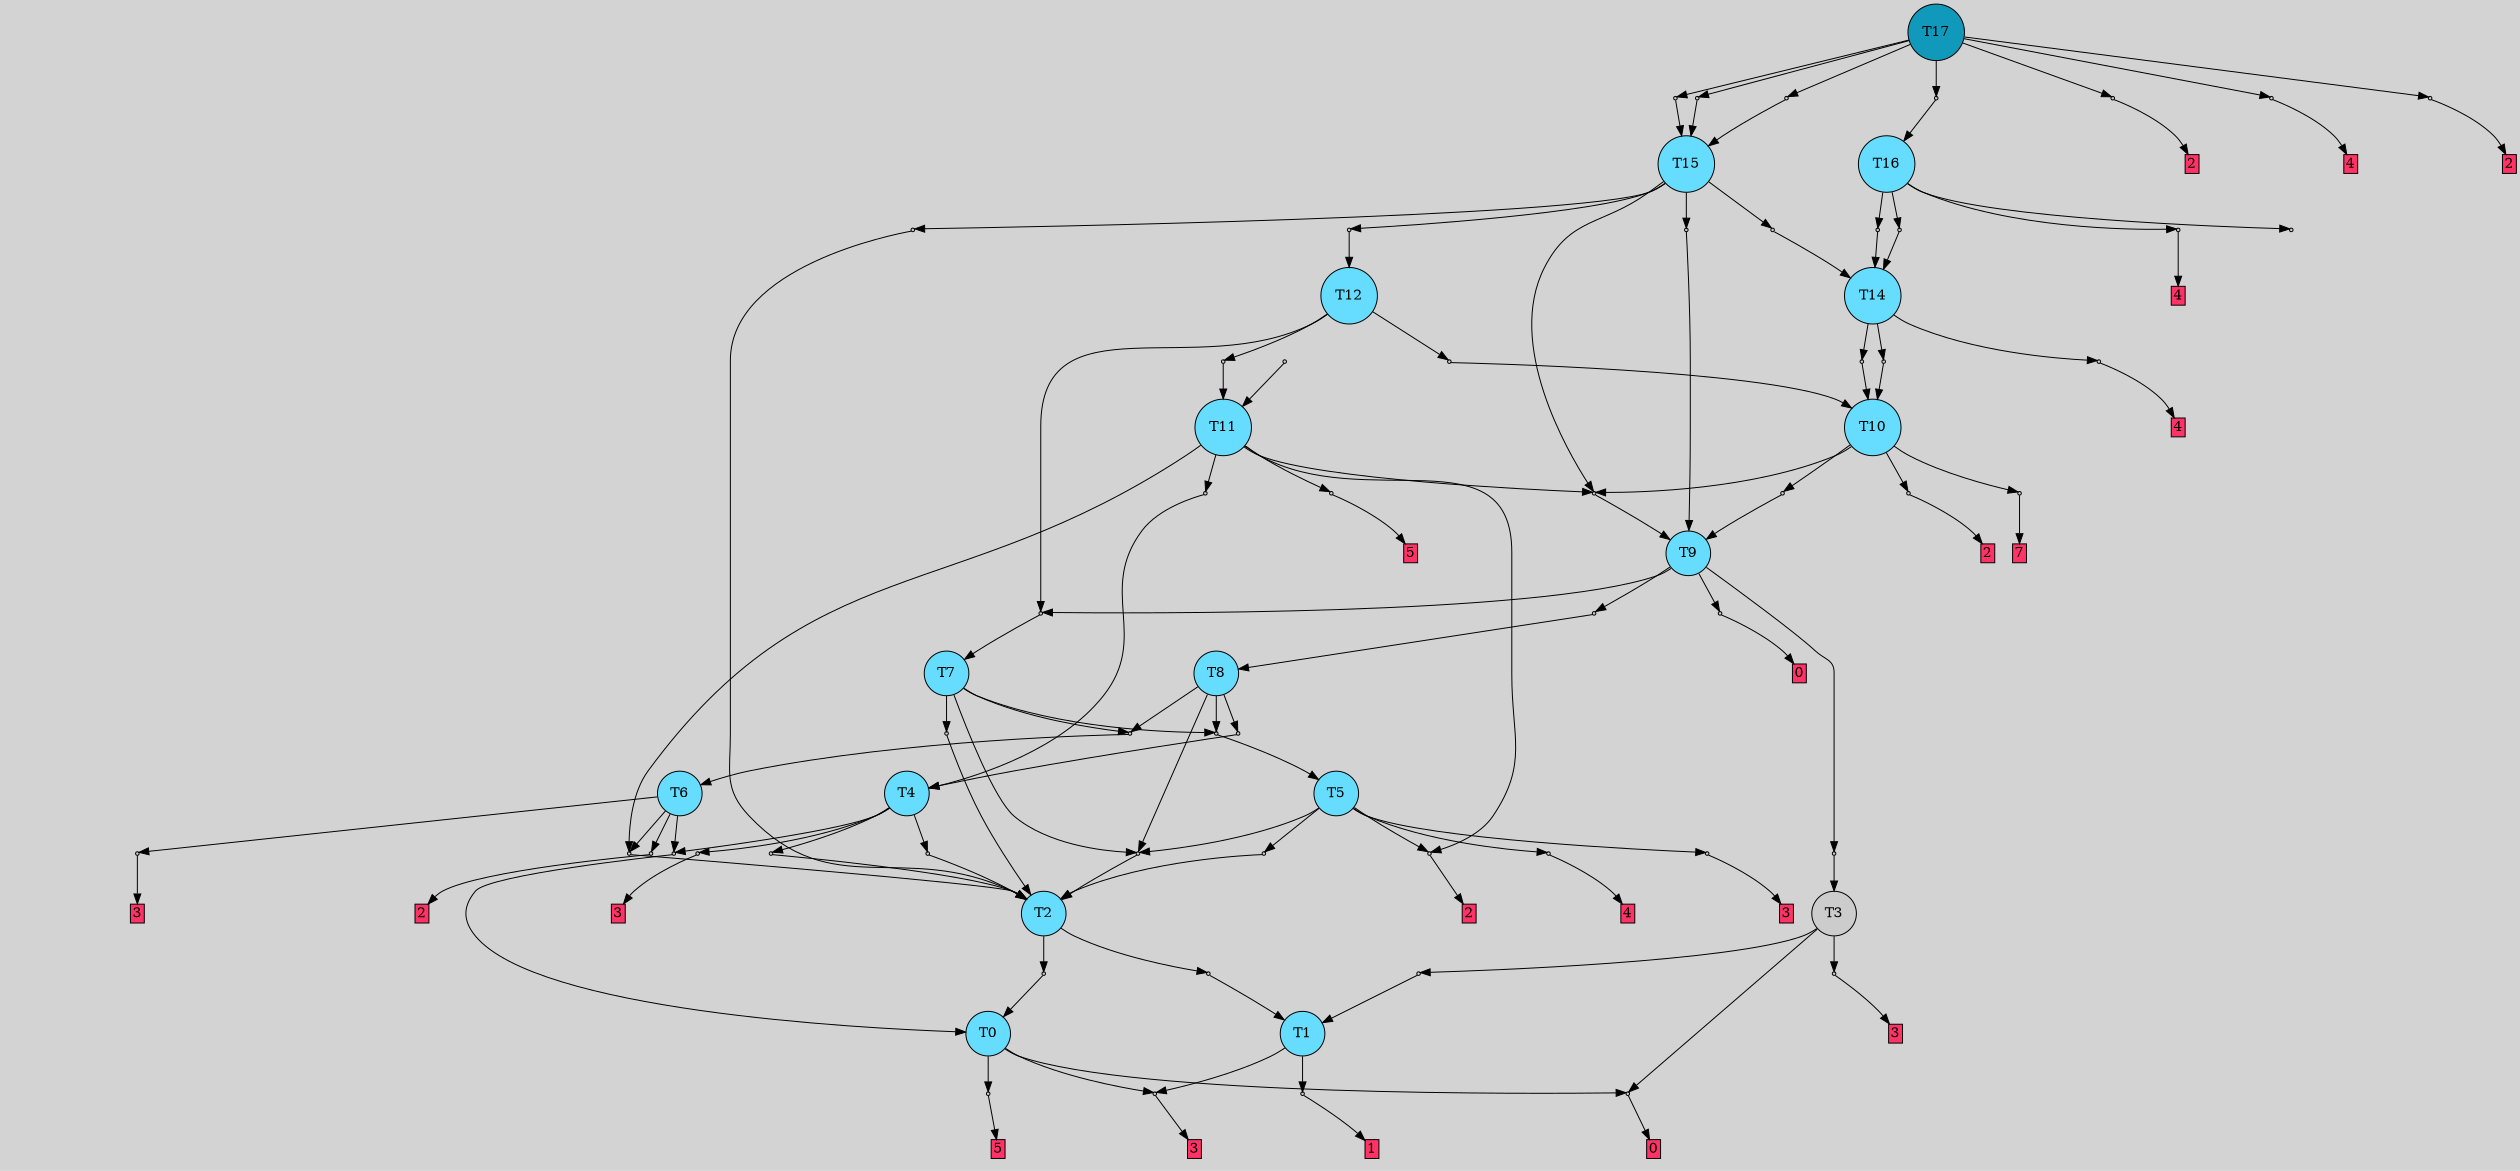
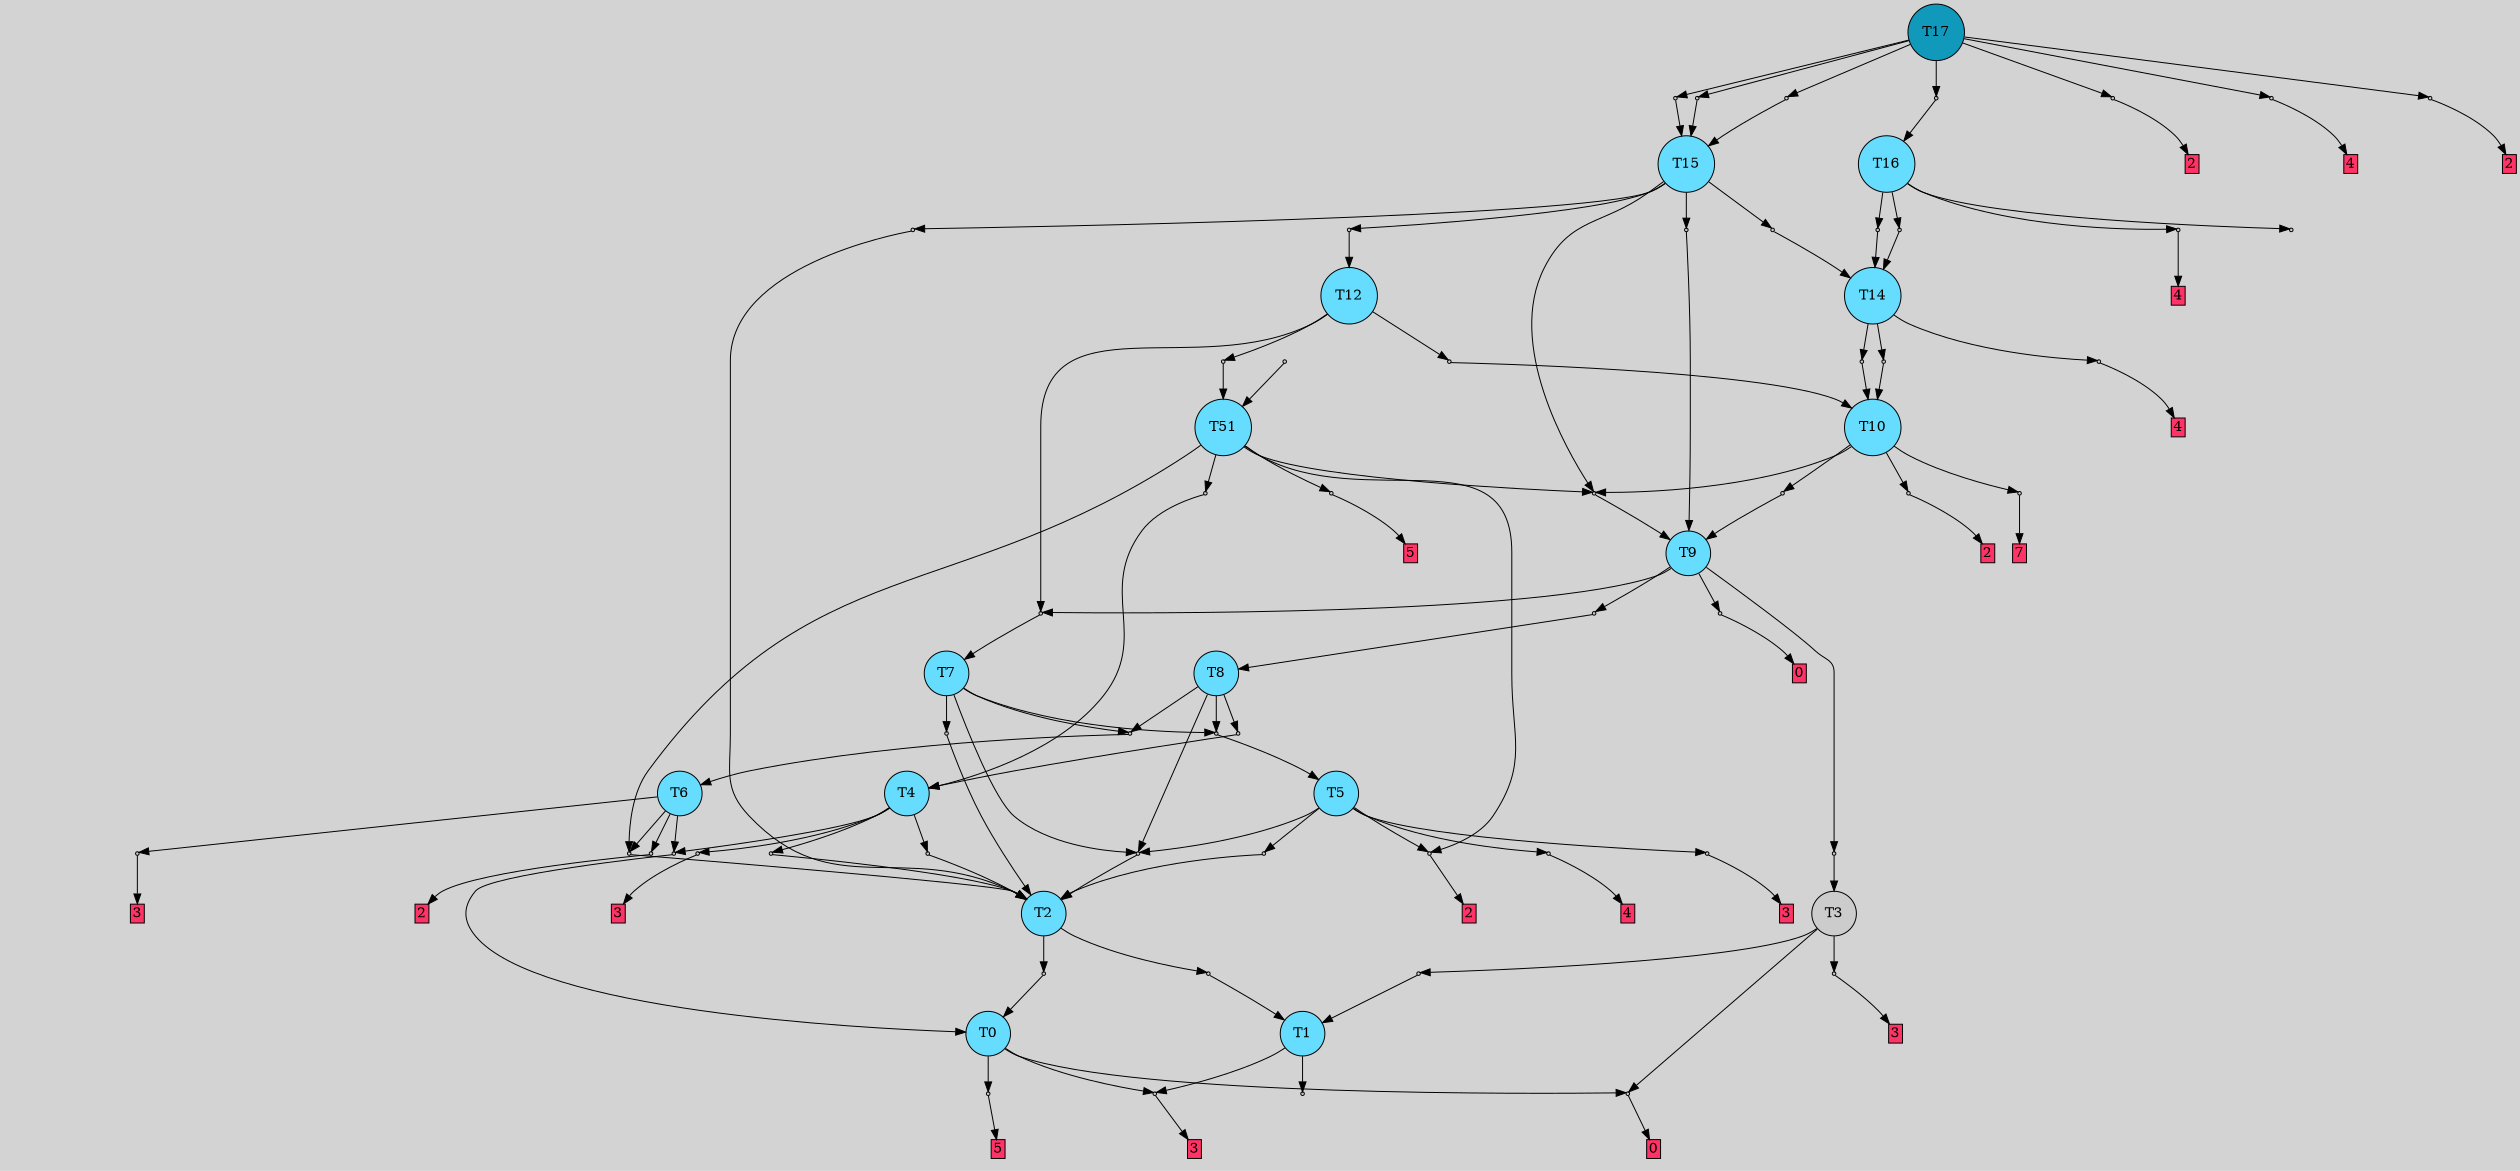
(1223, 427) -> (1223, 427)
(1372, 1149) -> none
